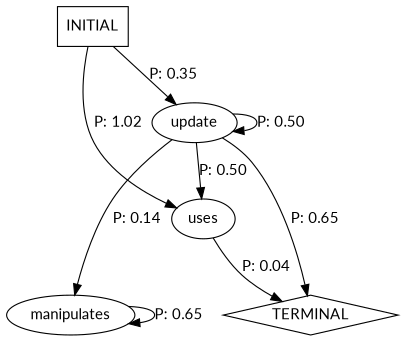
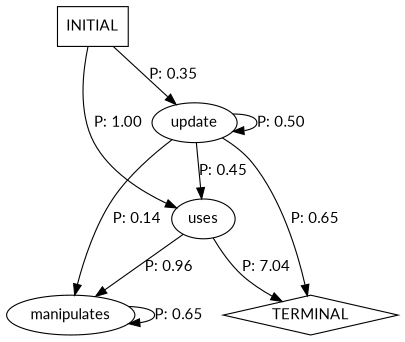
(118, 123) -> (118, 123)
(223, 171) -> (223, 171)
none -> (144, 262)
(266, 267) -> (266, 267)
